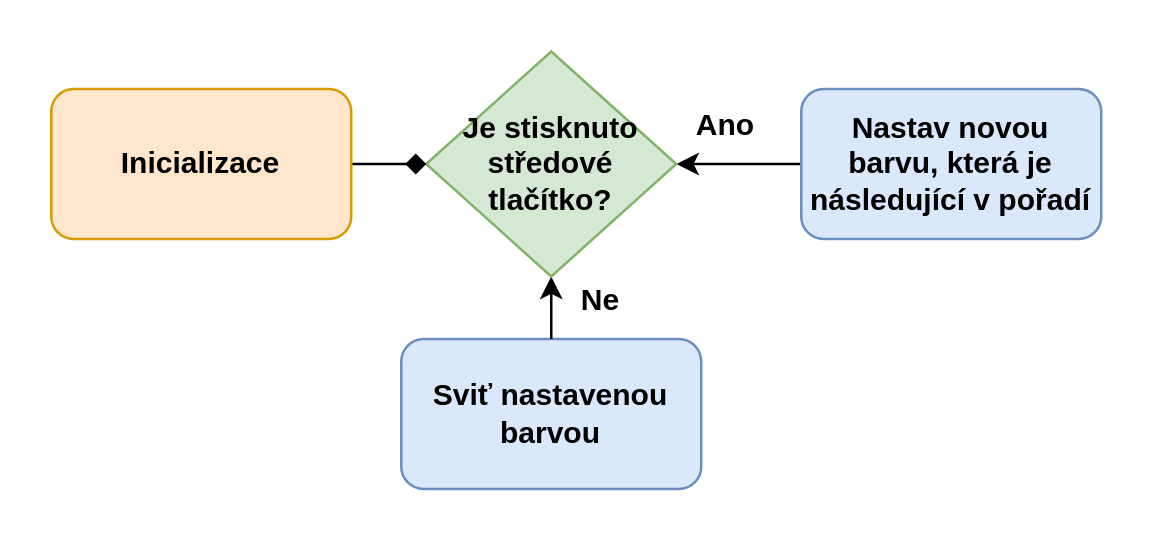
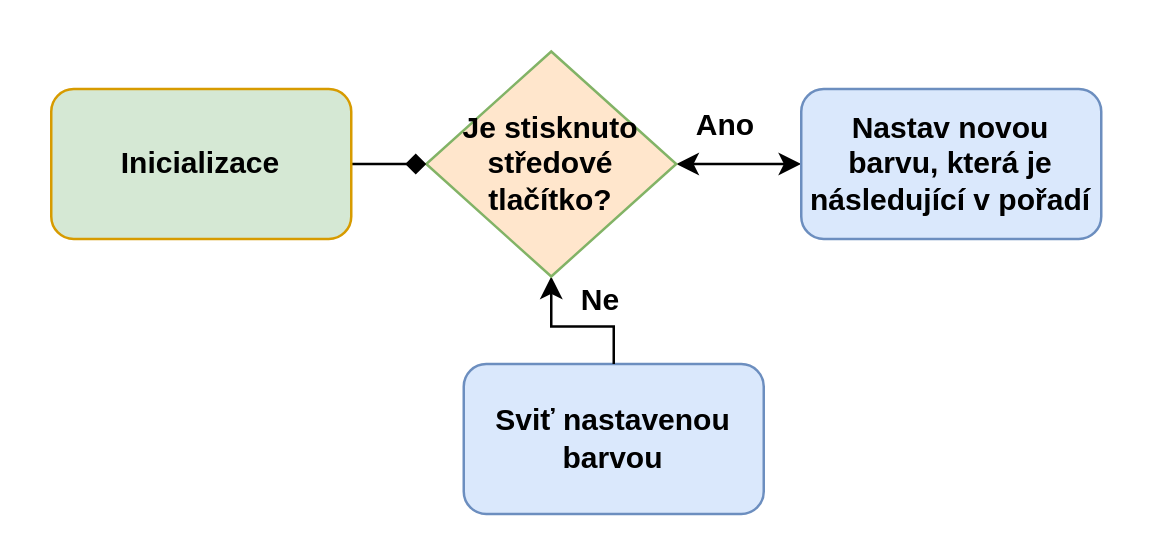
(201, 164) -> (201, 164)
(551, 164) -> (551, 164)
(790, 164) -> (783, 164)
(551, 414) -> (614, 439)
